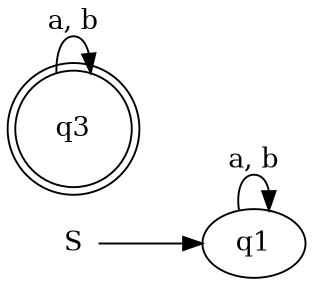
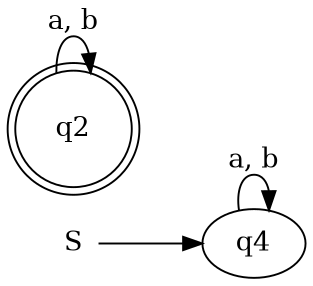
(74, 129) -> (74, 129)
(254, 243) -> (254, 243)
